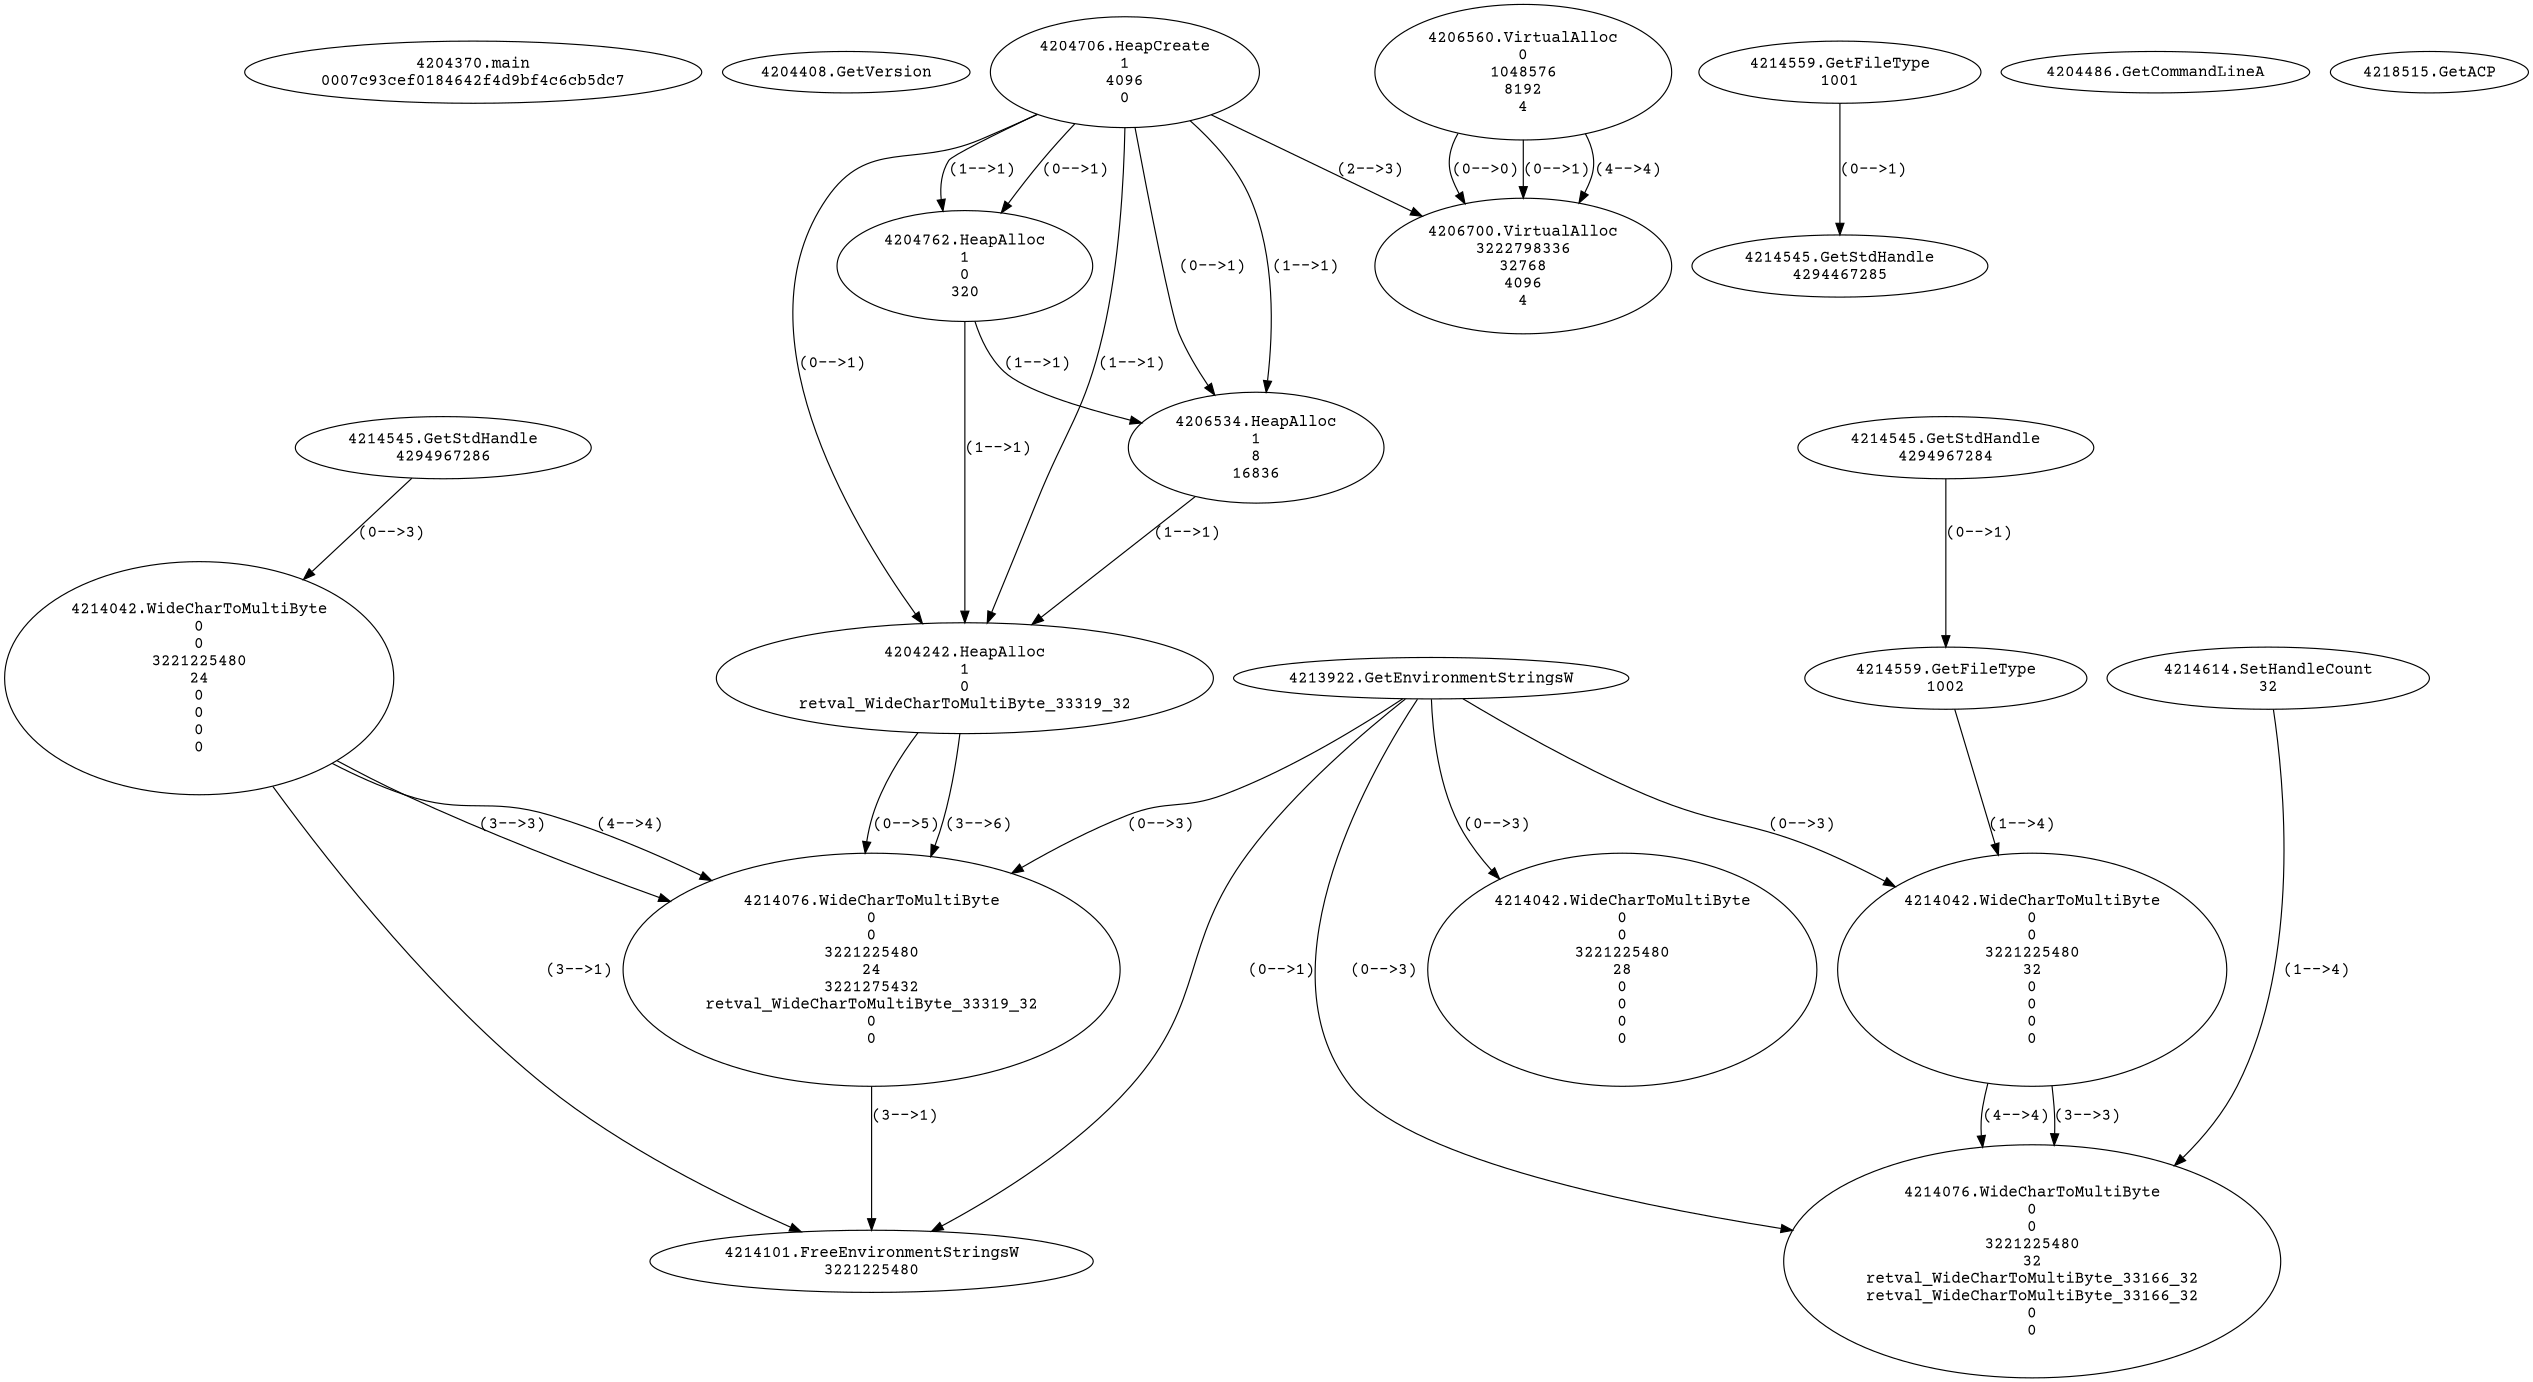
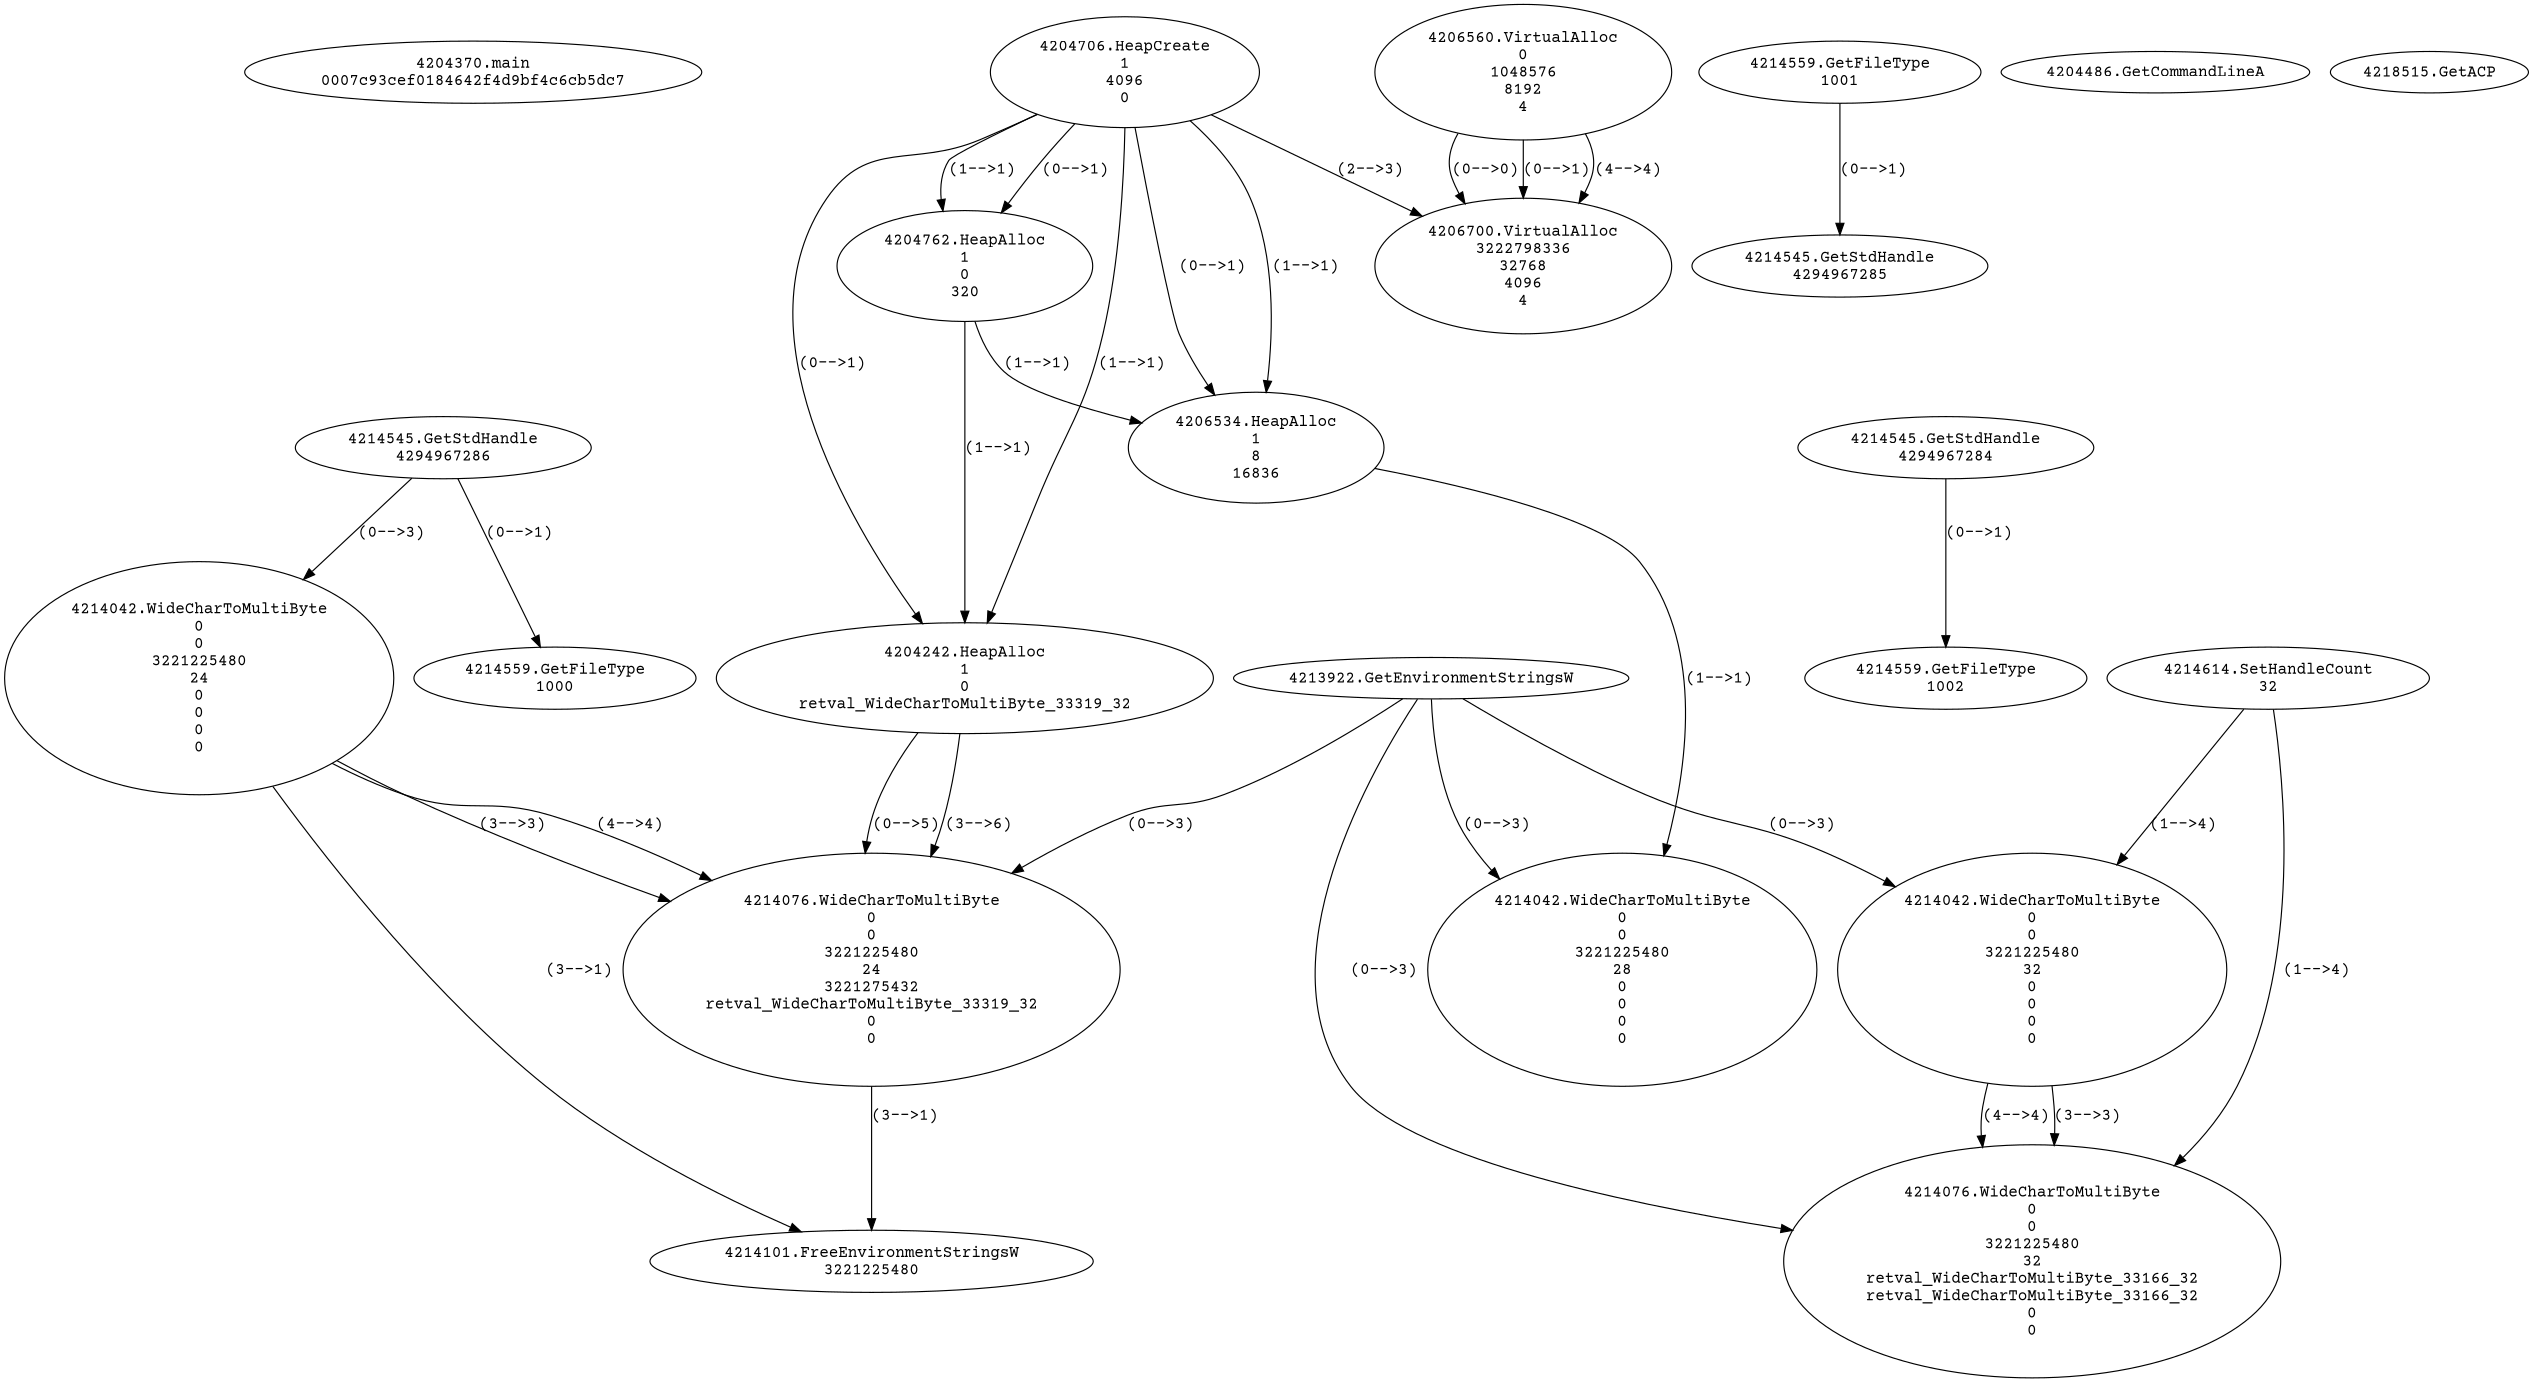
(846, 72) -> none
(1840, 266) -> (1840, 266)
(1118, 557) -> (1642, 566)
none -> (555, 678)
(1975, 777) -> (2184, 782)
(1190, 979) -> none
